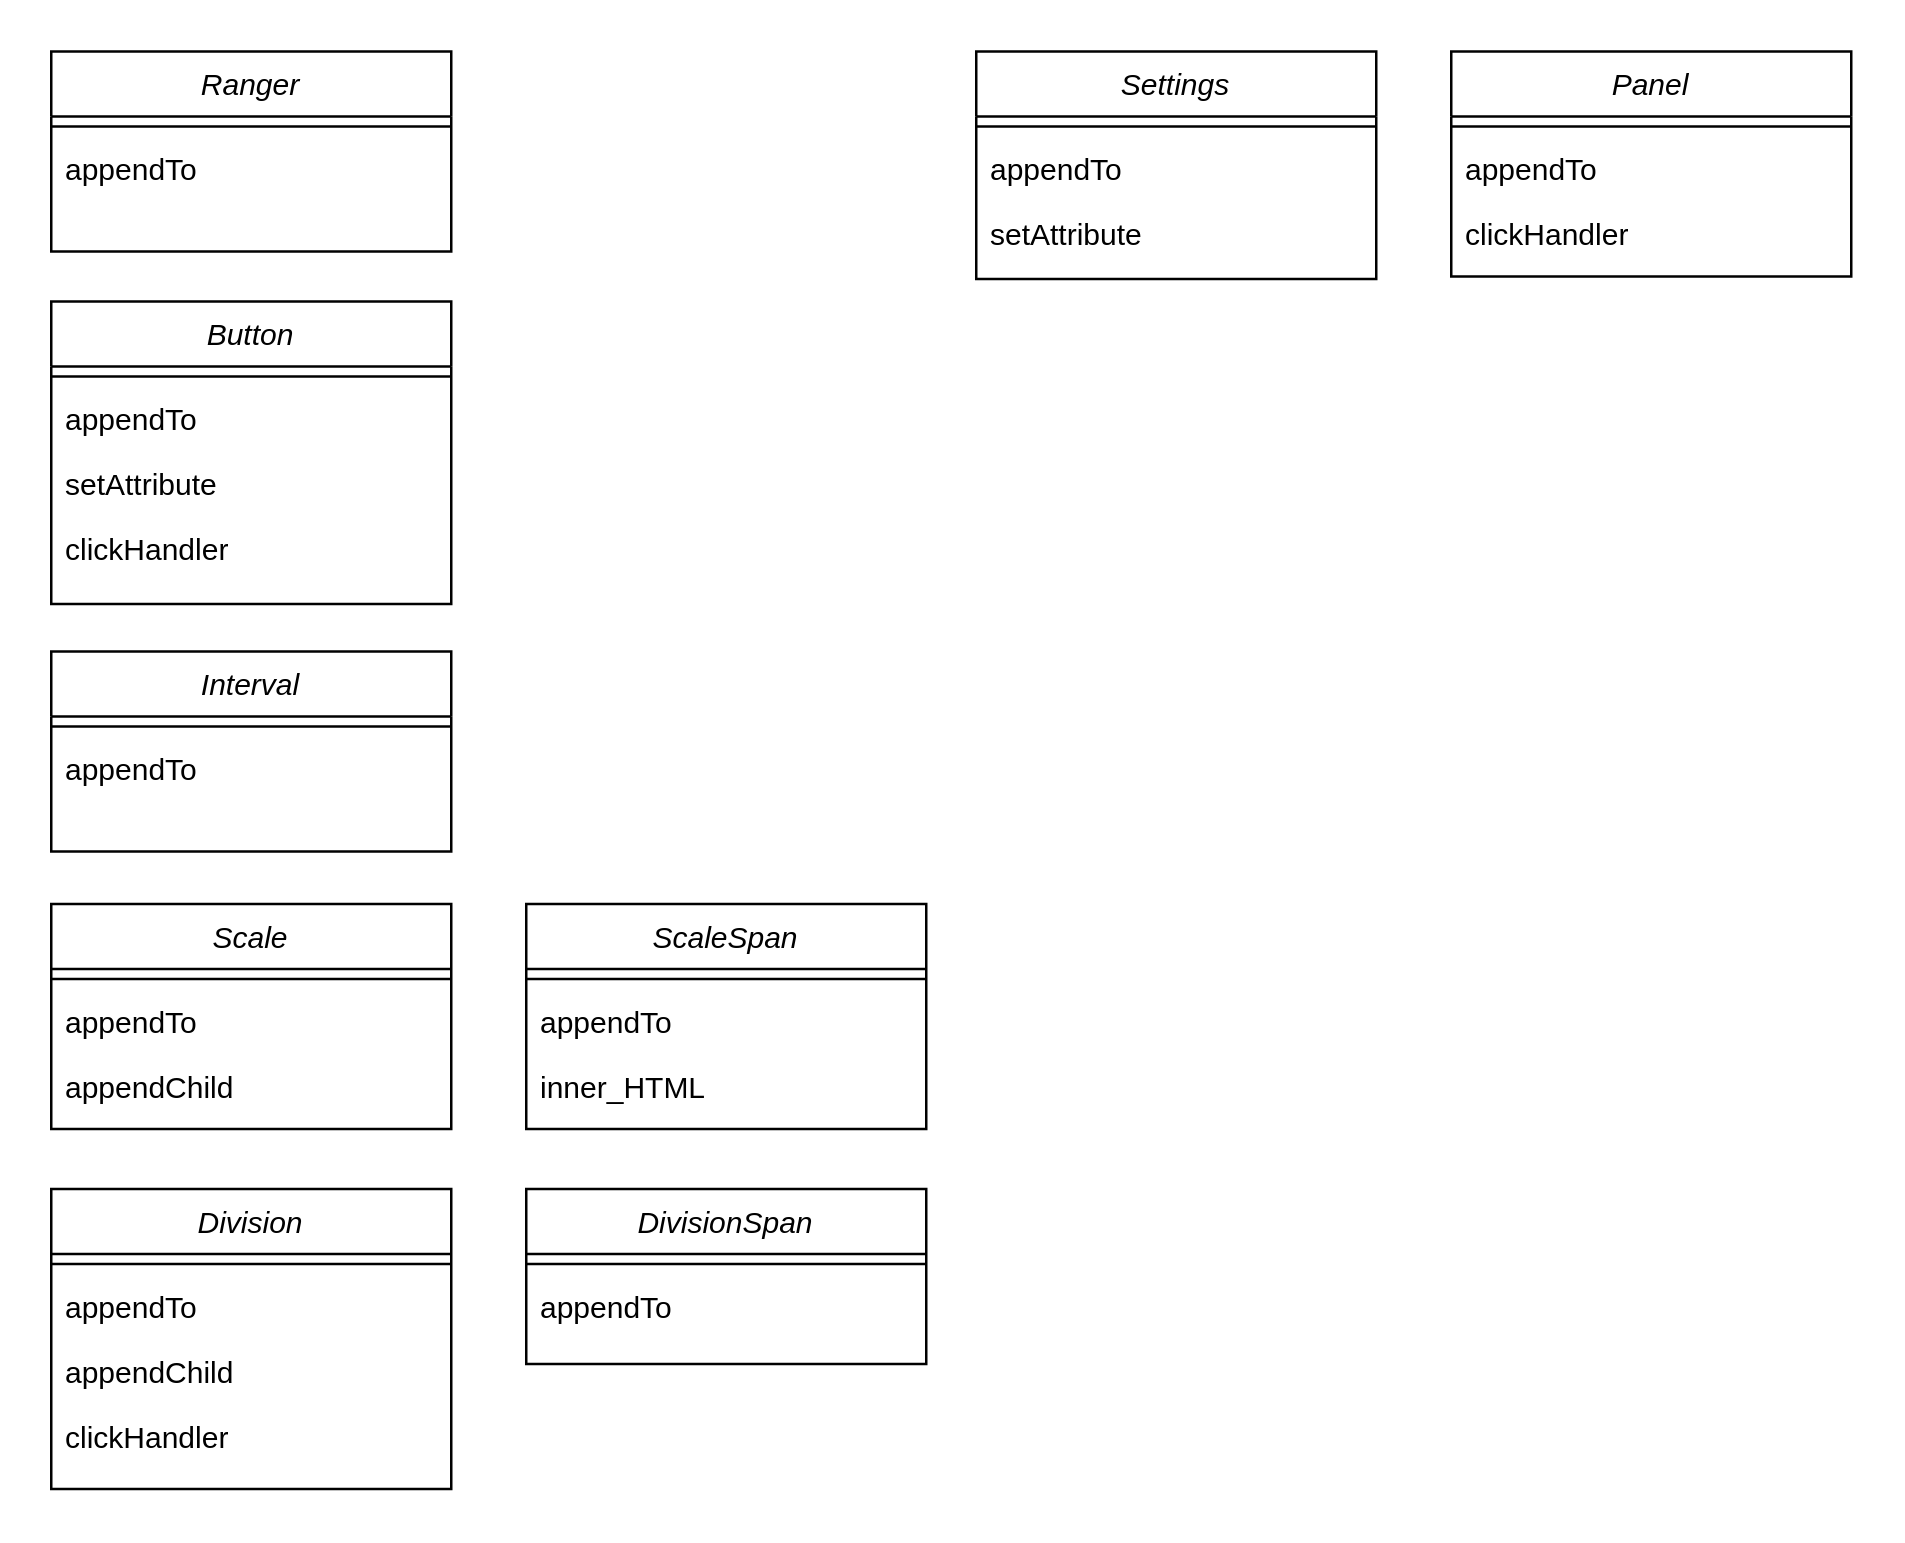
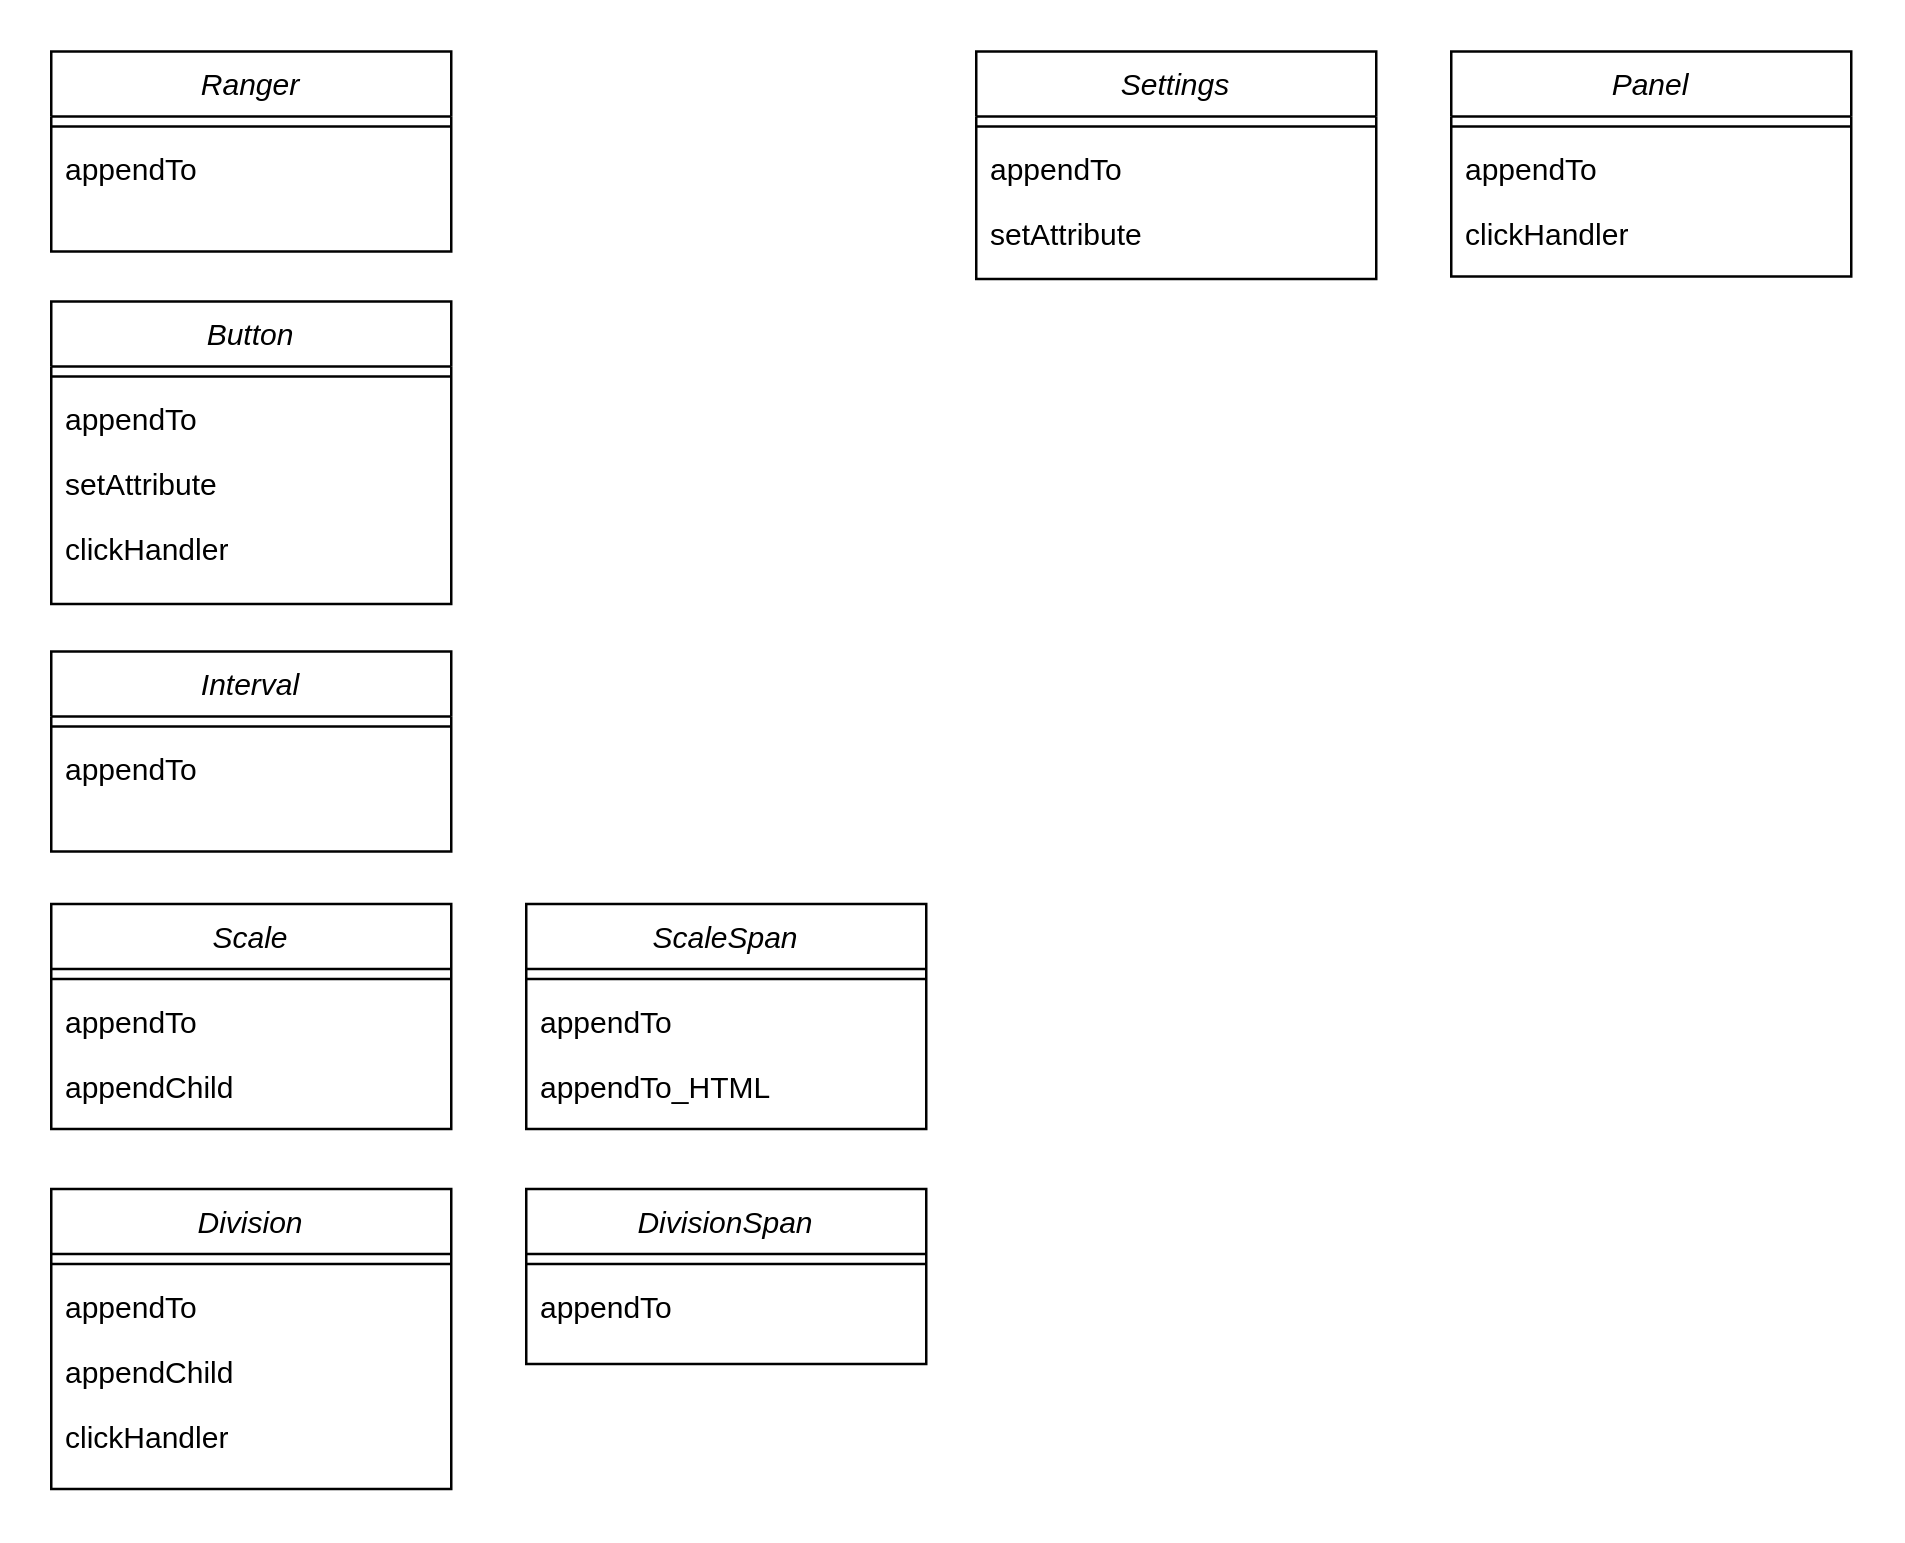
(620, 1088) -> (649, 1088)
